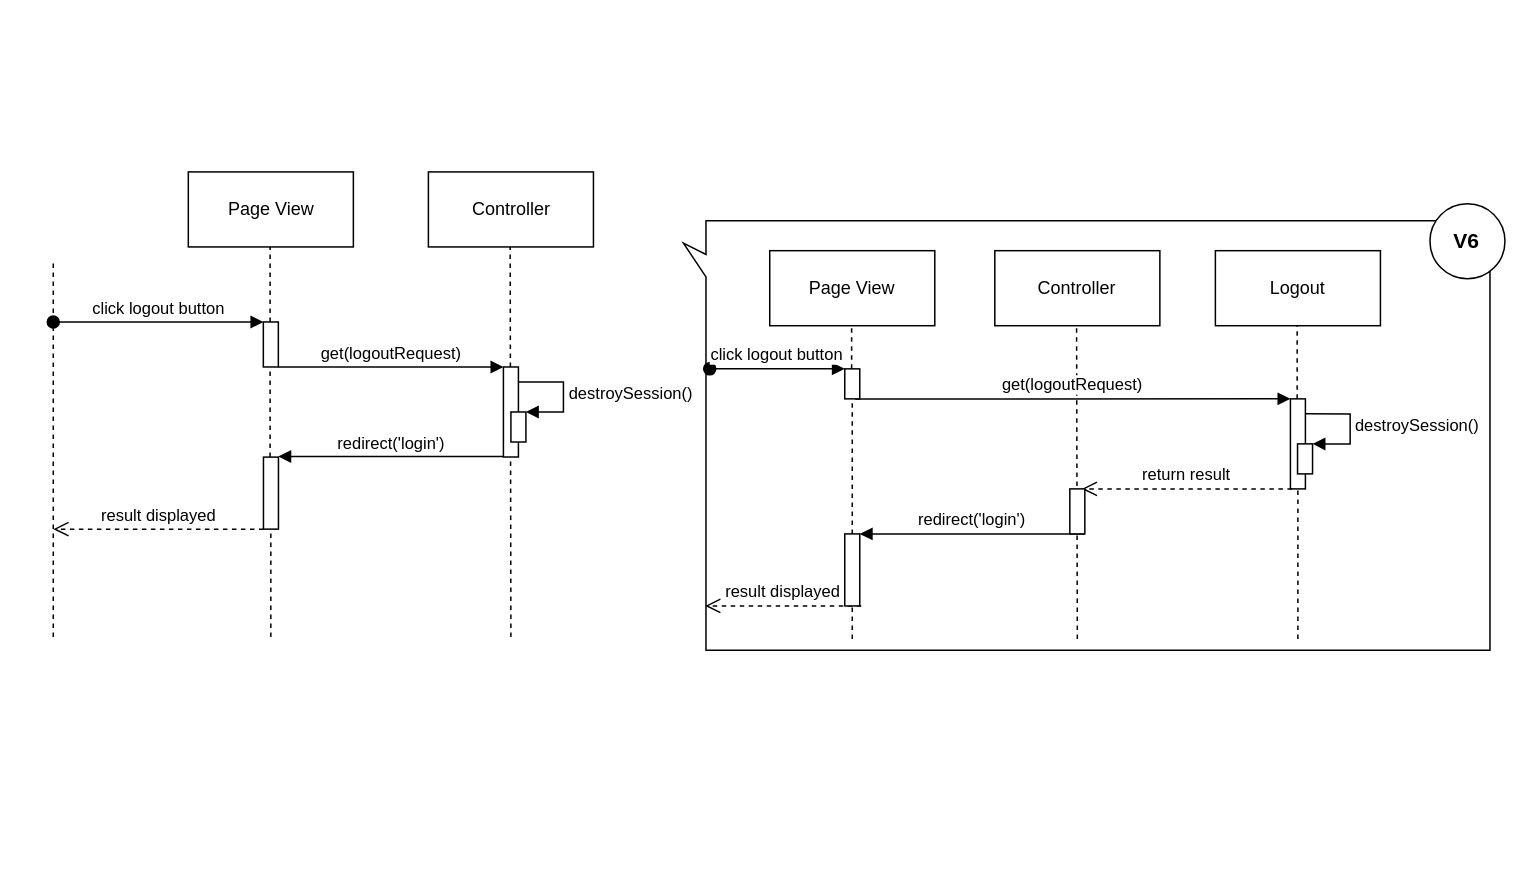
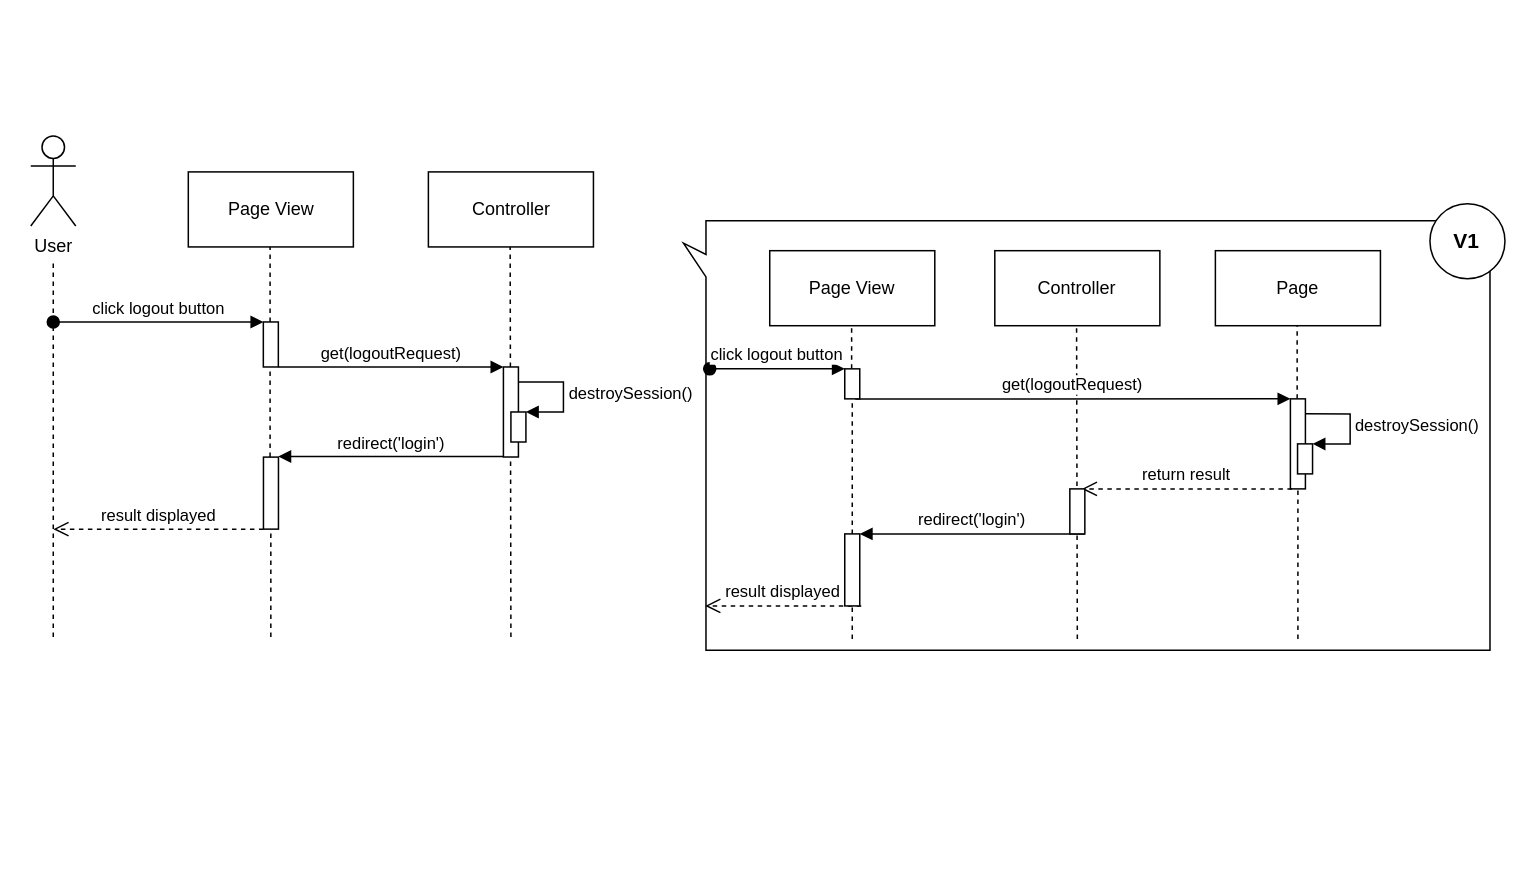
none -> (53, 181)
(1466, 241) -> (1466, 241)
(1298, 289) -> (1298, 289)
